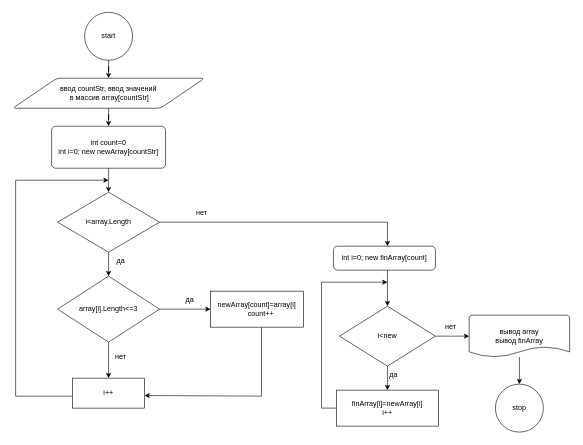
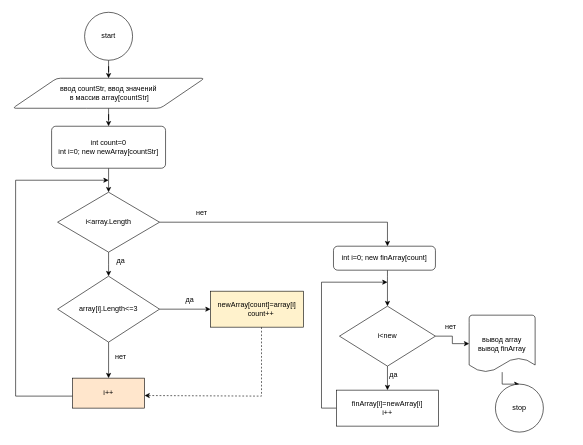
(257, 309) -> (257, 309)
(519, 336) -> (502, 344)
(108, 393) -> (108, 393)
(240, 396) -> (240, 396)
